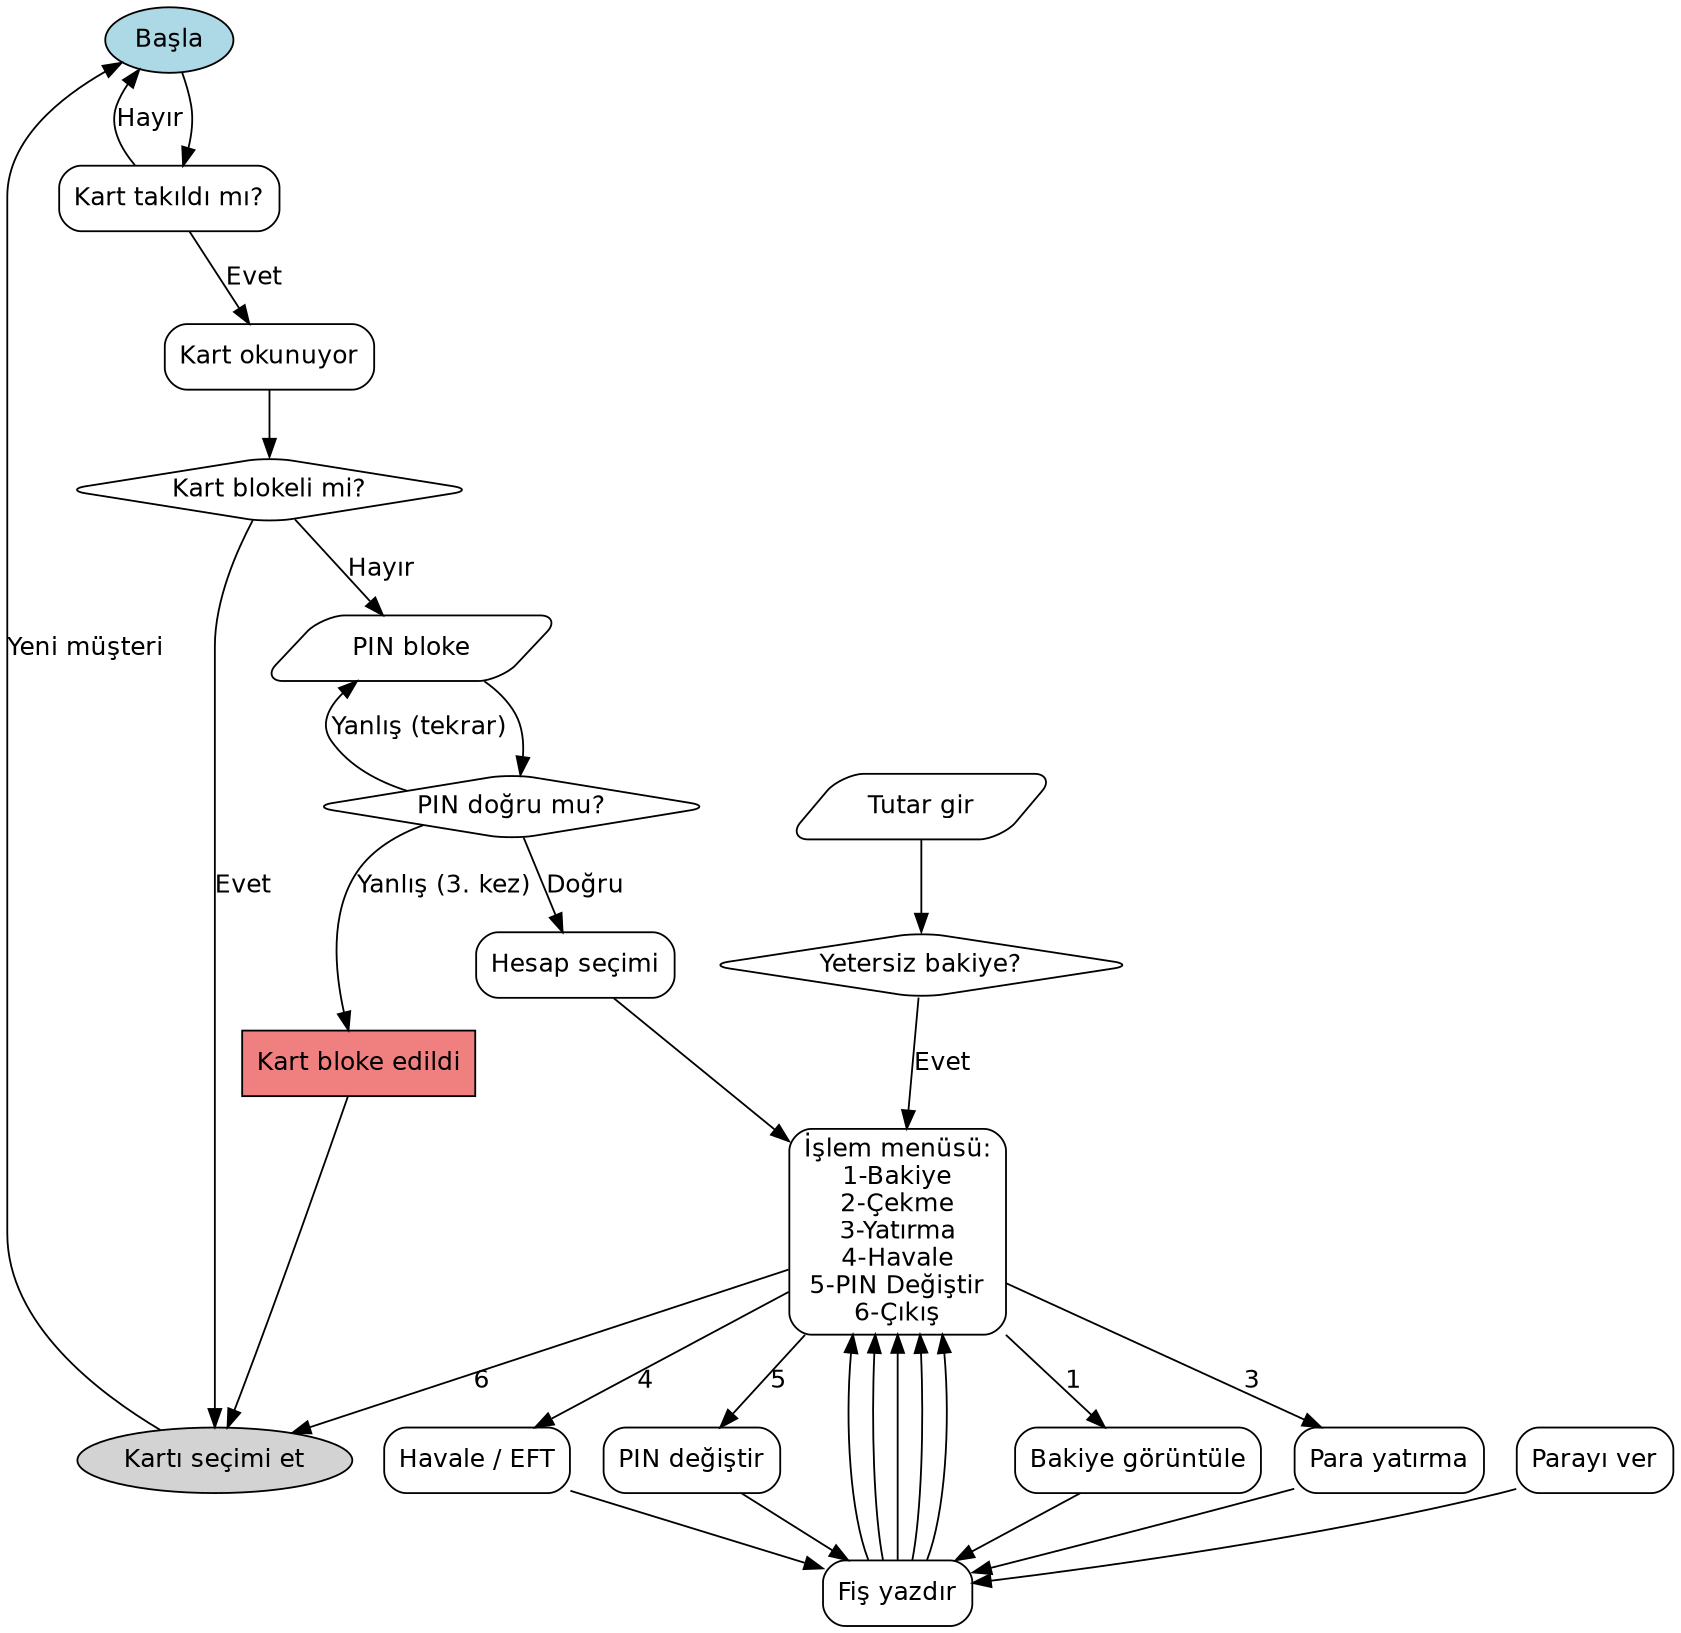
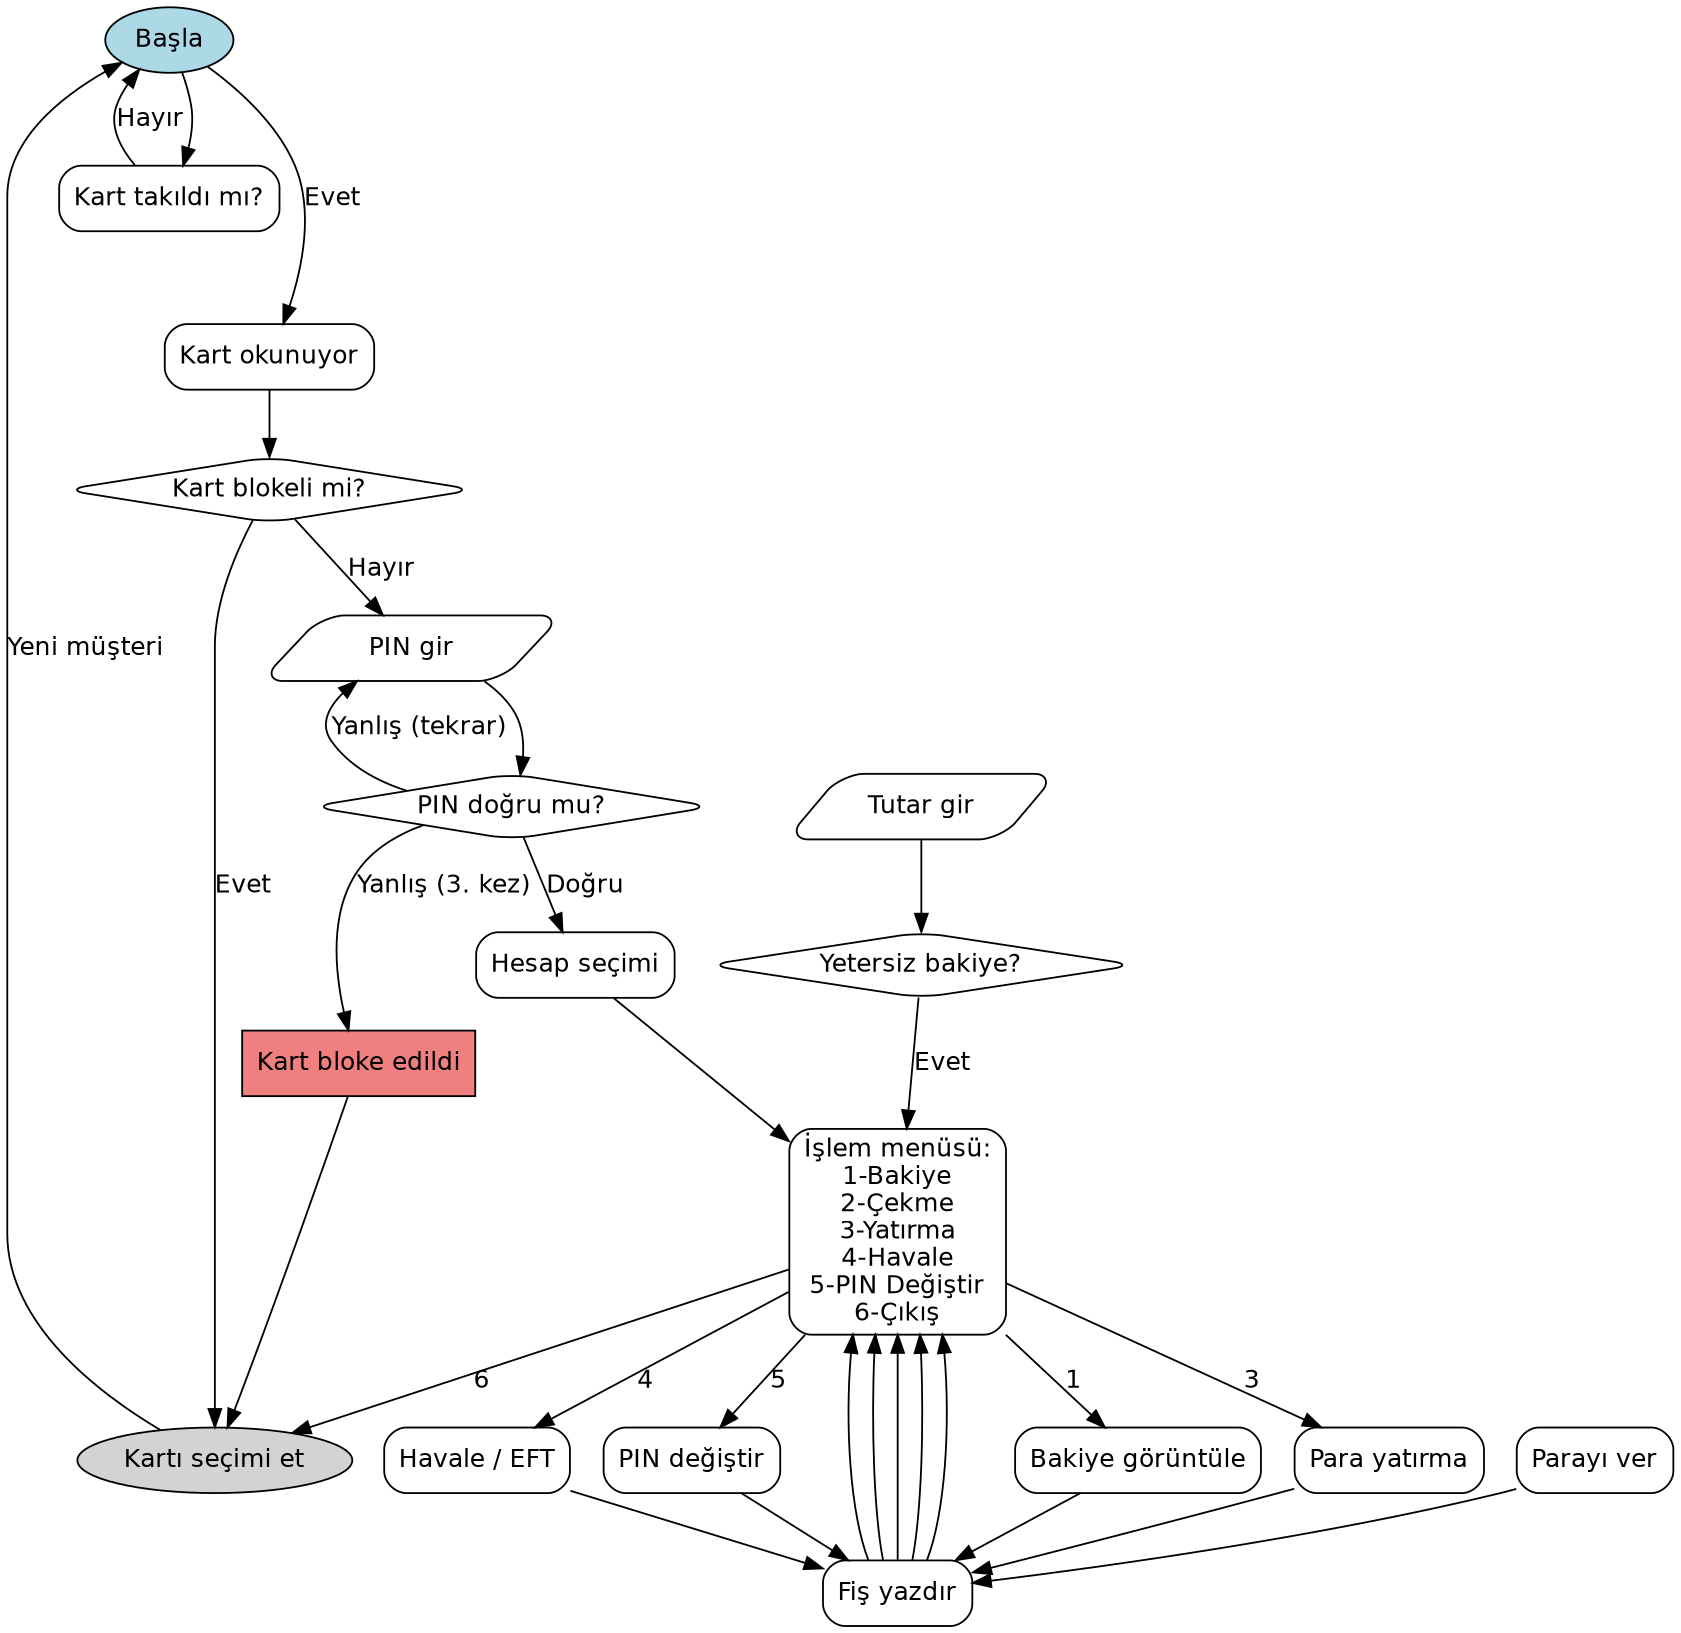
(214, 270) -> (297, 170)
(412, 648) -> (412, 648)
